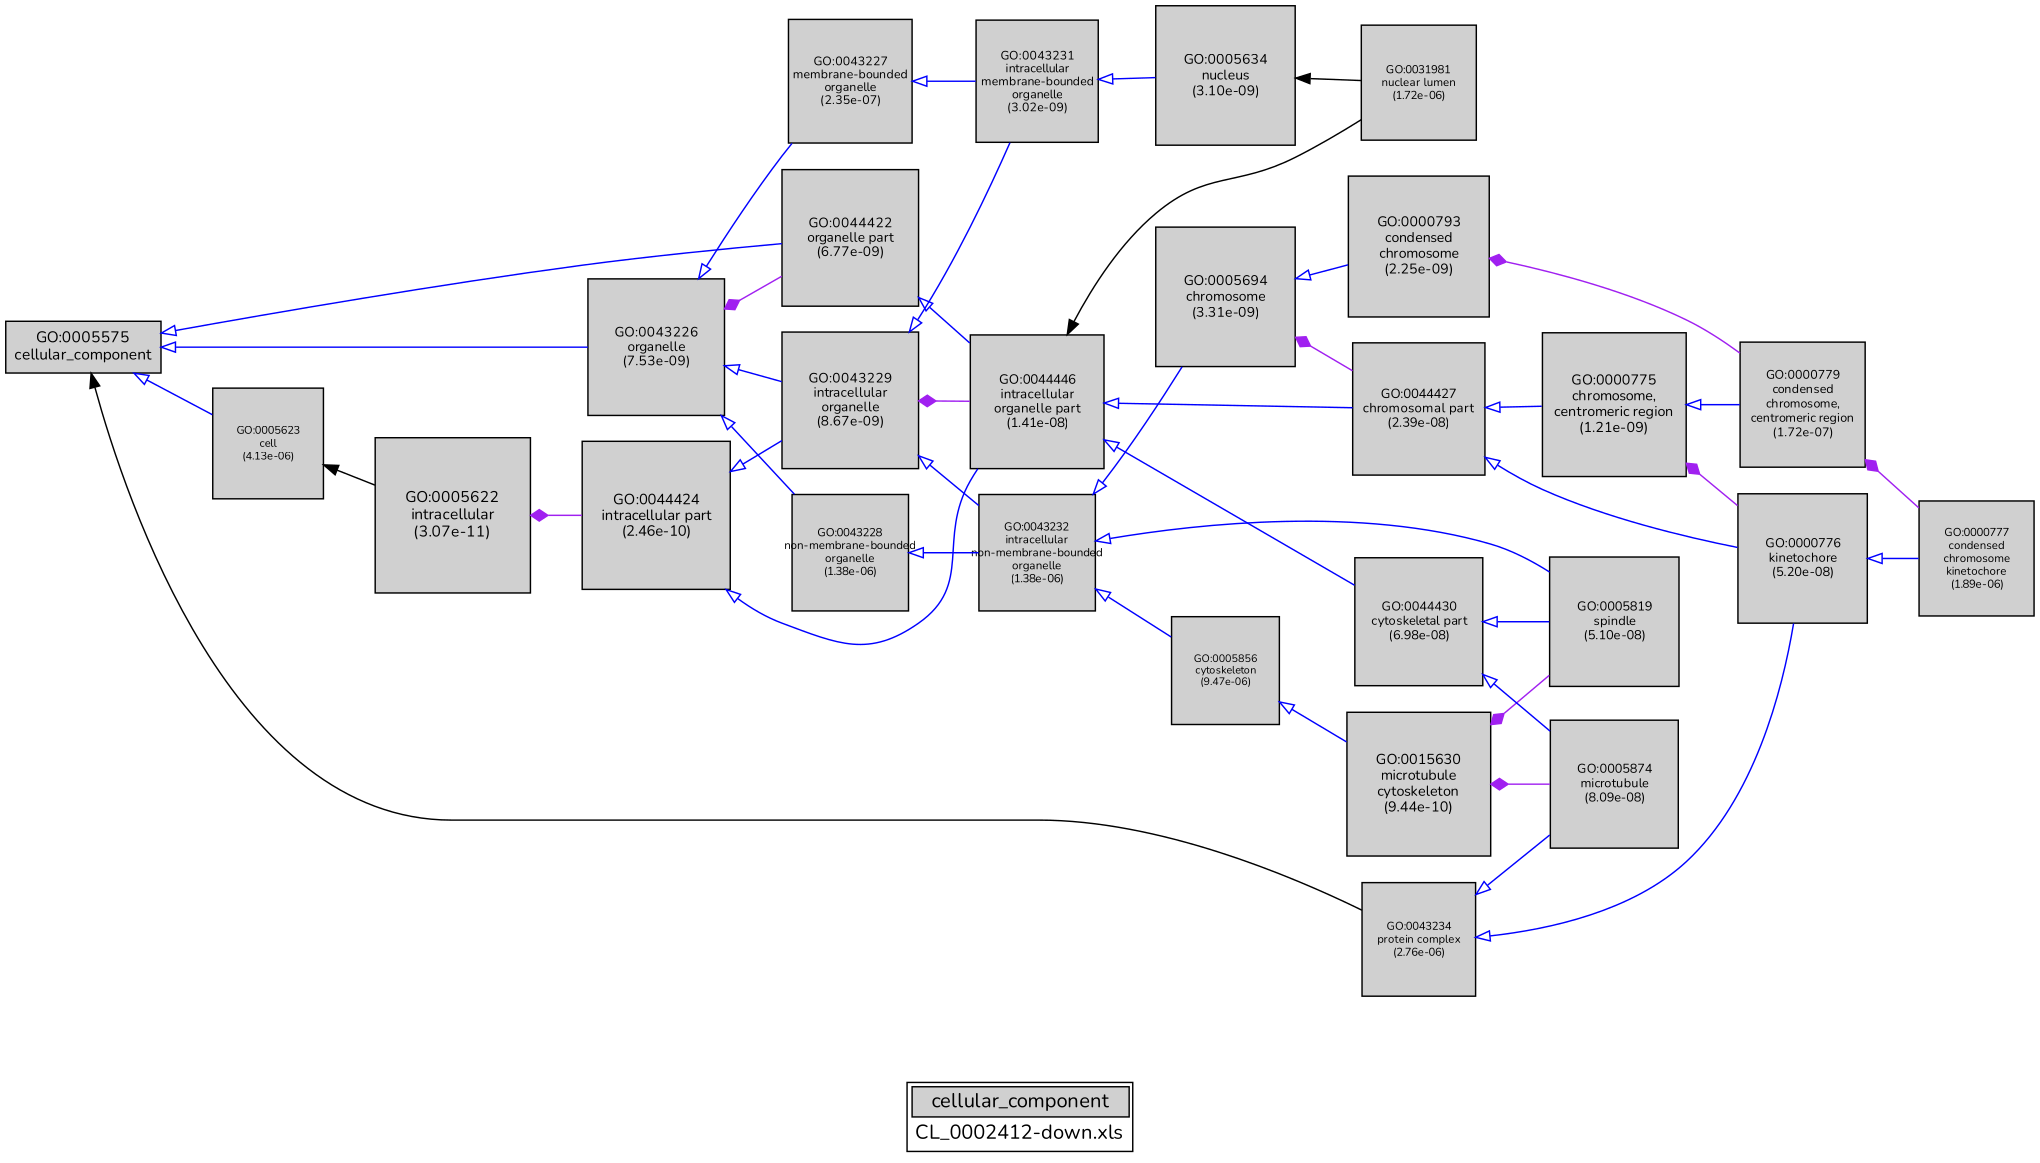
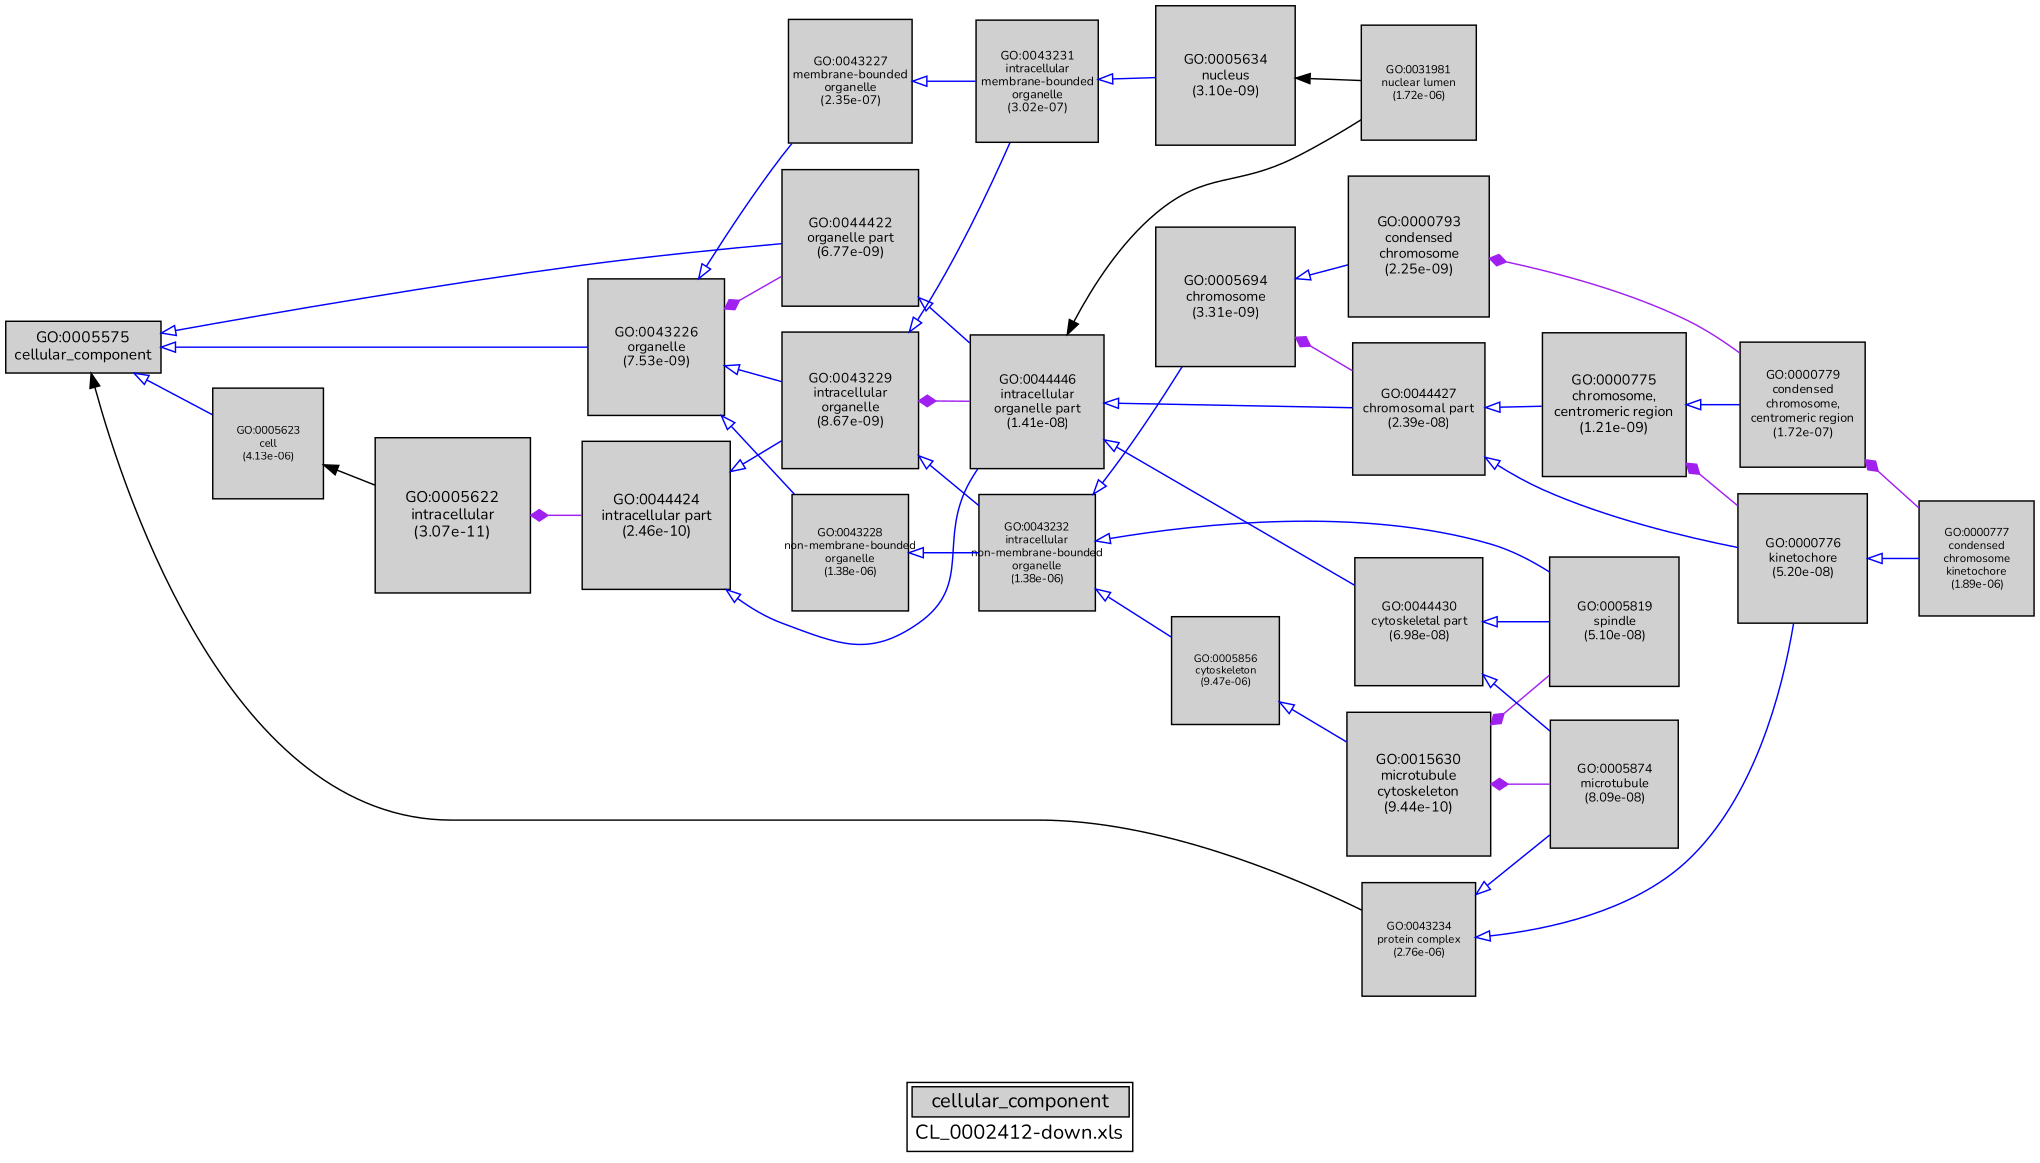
(1038, 107) -> (1038, 107)
